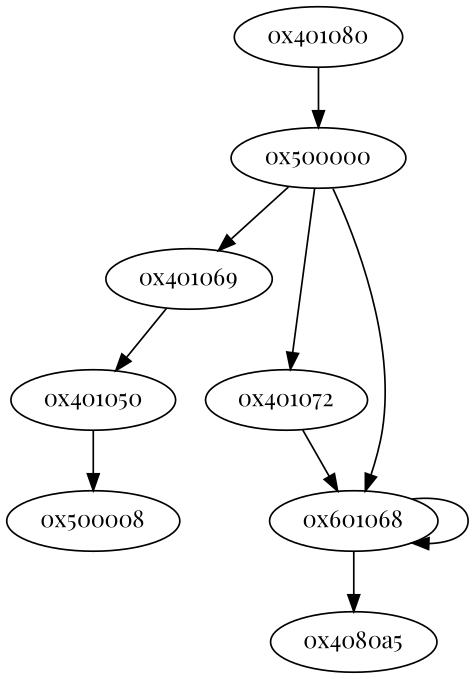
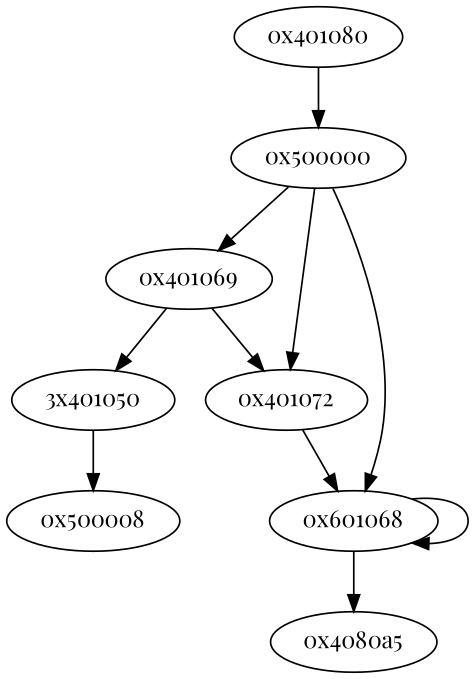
none -> (233, 333)
(93, 400) -> (93, 400)
